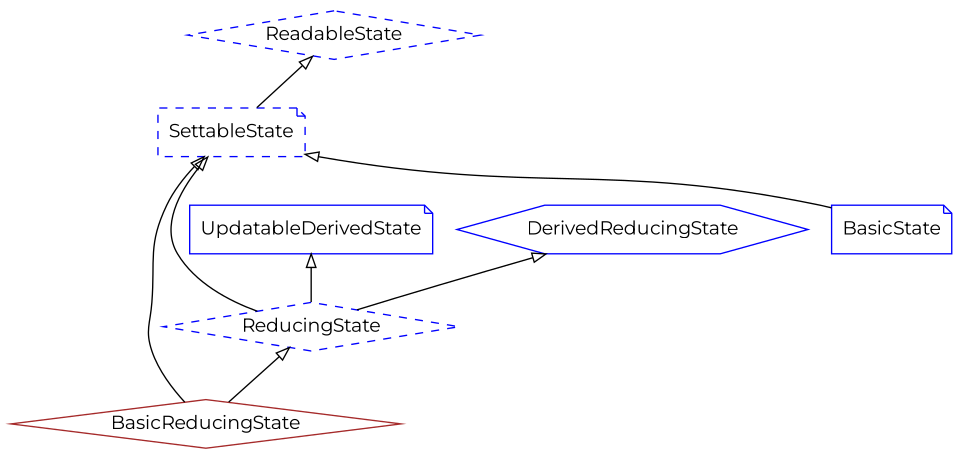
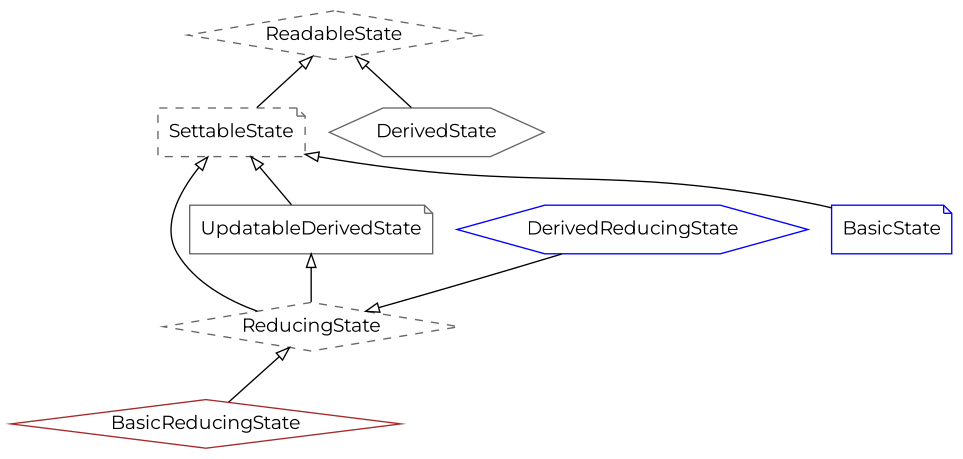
(334, 35) -> (334, 35)
(232, 132) -> (232, 132)
none -> (437, 132)
(311, 230) -> (311, 230)
(445, 283) -> (470, 281)
(153, 284) -> (276, 186)
(311, 327) -> (311, 327)
